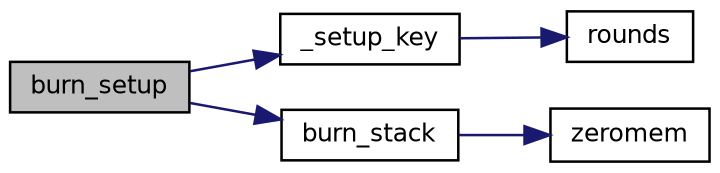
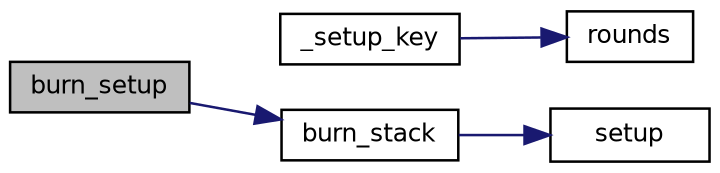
(222, 65) -> none
(630, 135) -> (630, 135)
